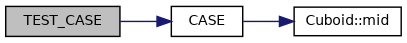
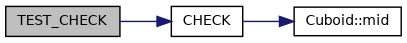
(63, 21) -> (63, 21)
(207, 21) -> (207, 21)
